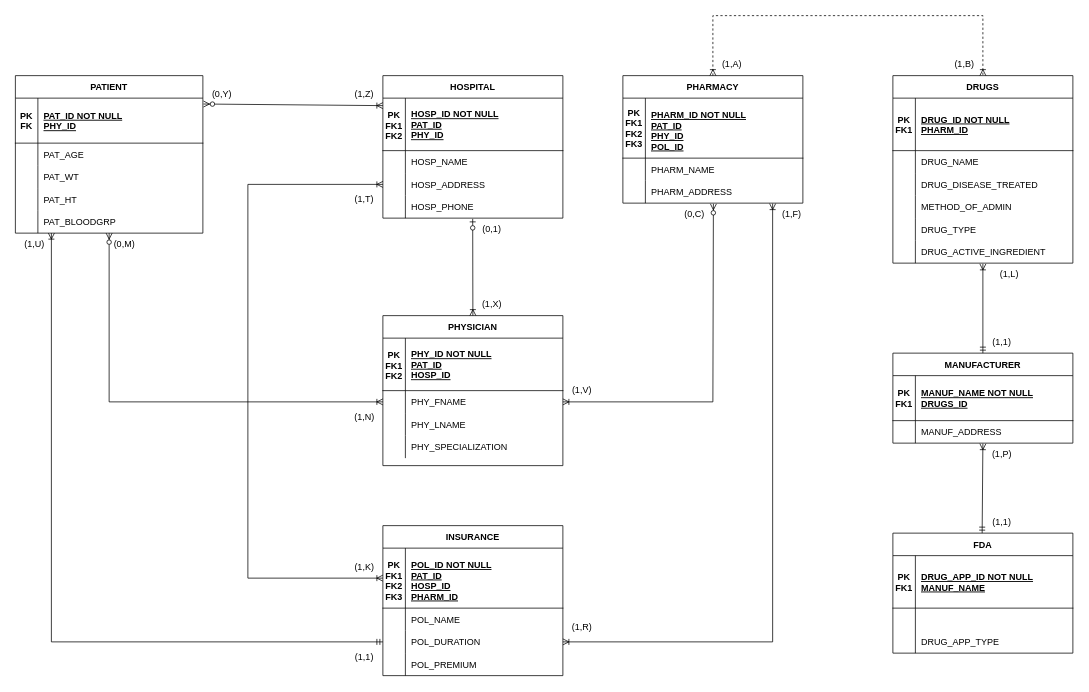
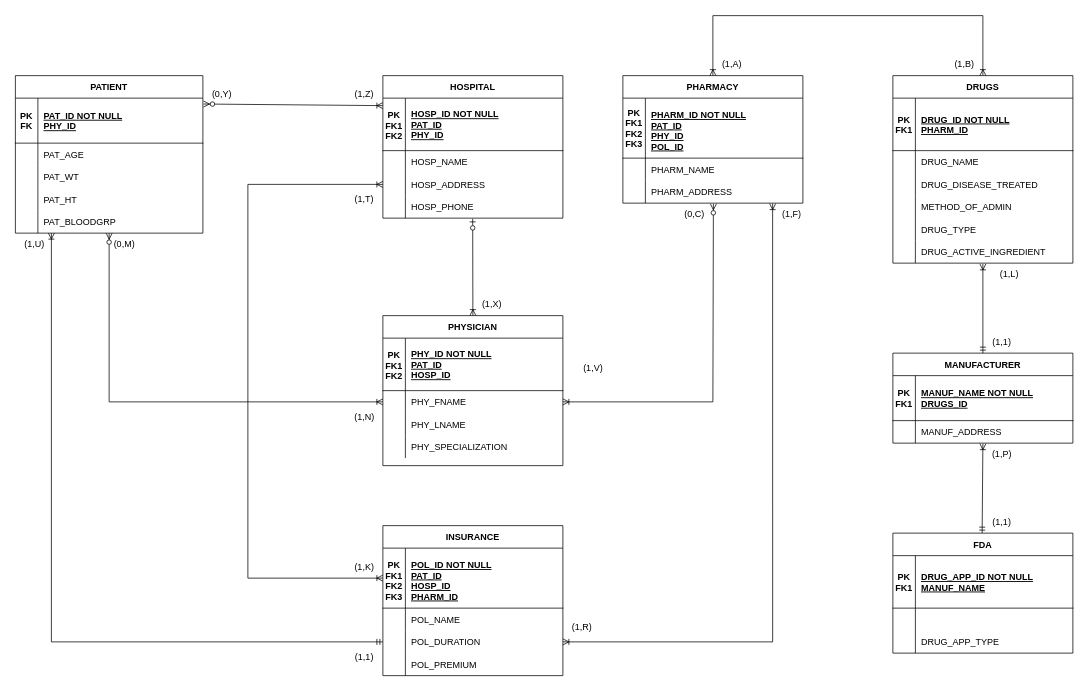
(845, 15) -> (845, 15)
(492, 229) -> none
(582, 390) -> (593, 368)
